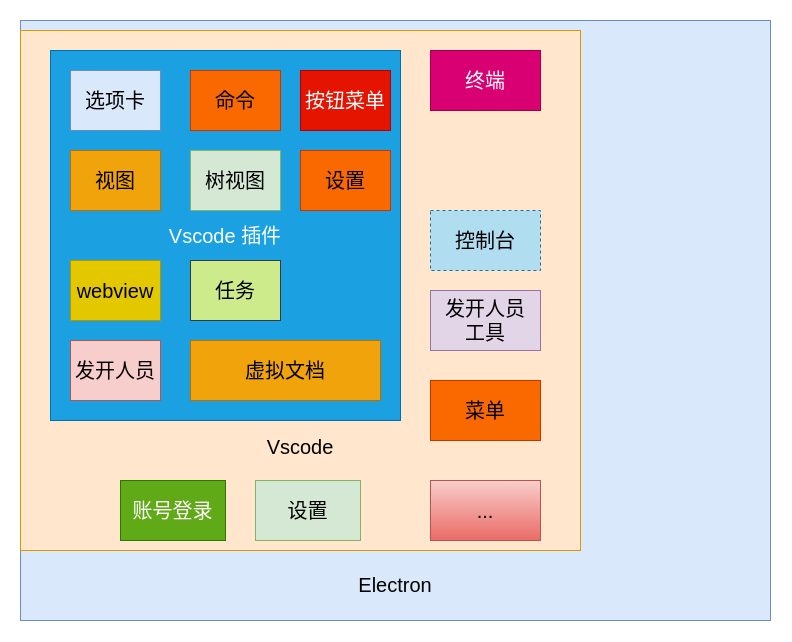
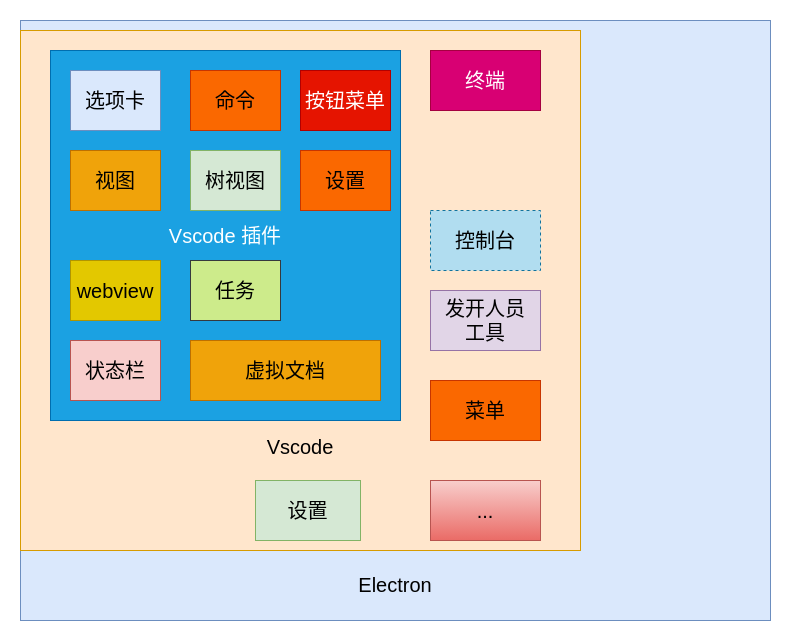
(116, 371) -> (116, 371)
(173, 511) -> none
